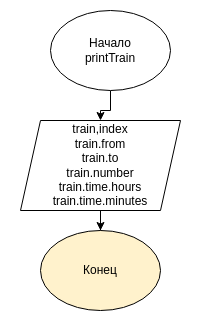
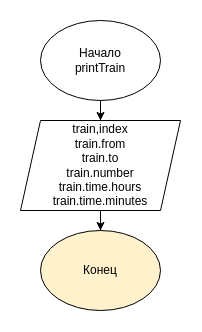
(111, 51) -> (101, 61)
